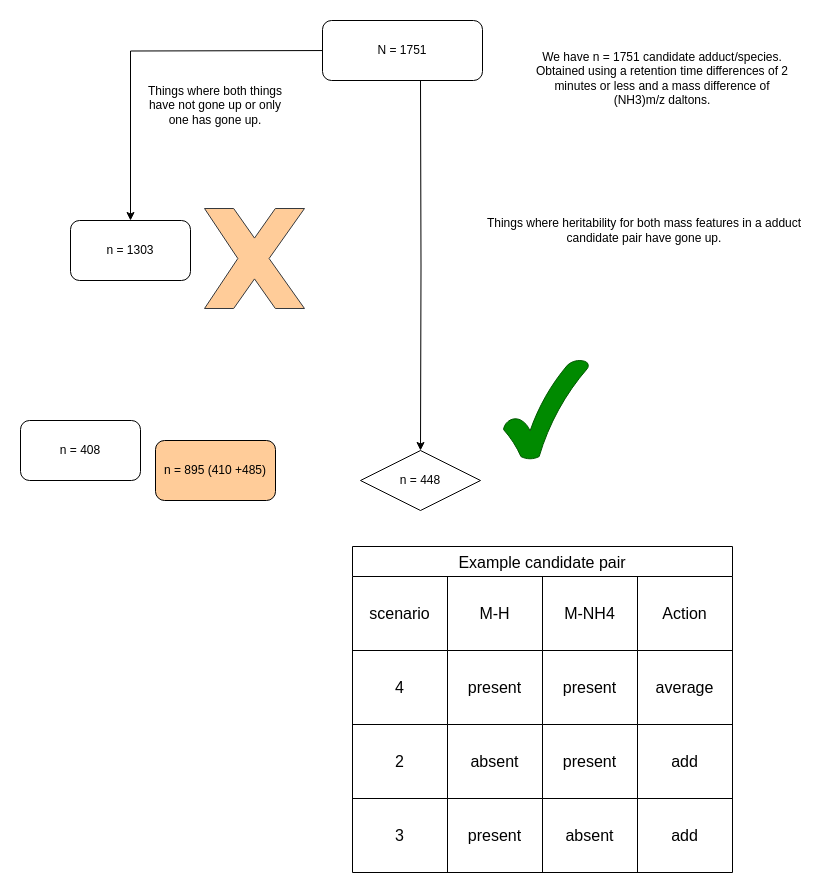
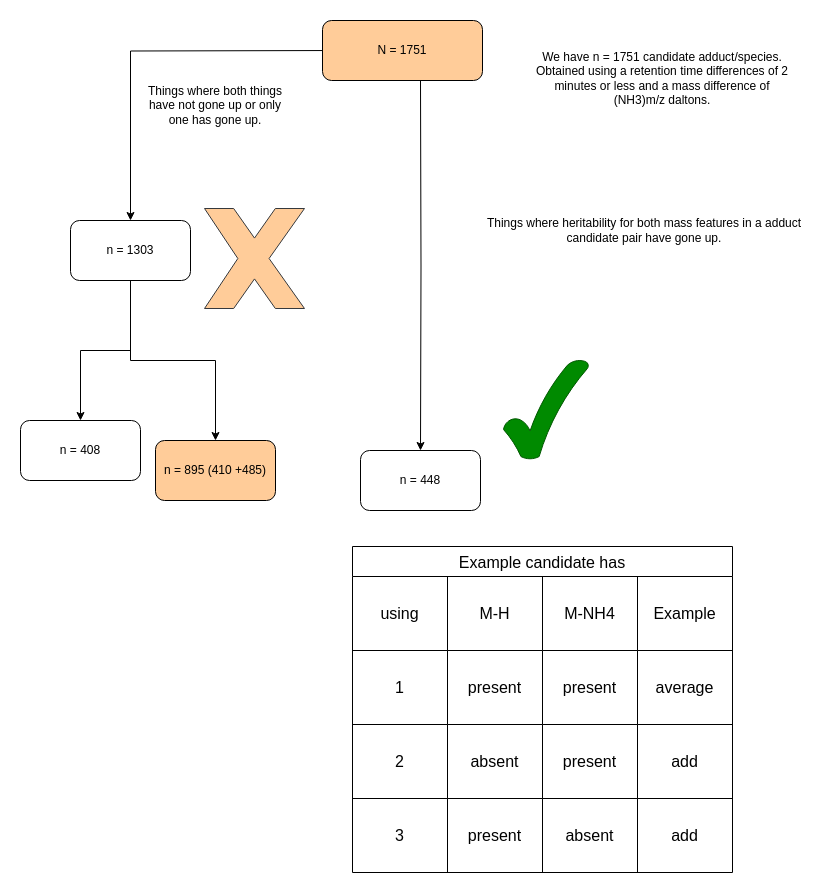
(403, 51) -> (403, 51)
none -> (81, 358)
none -> (205, 361)
(421, 481) -> (421, 481)
(542, 563) -> (542, 563)
(400, 614) -> (400, 614)
(685, 614) -> (685, 614)
(400, 688) -> (400, 688)
